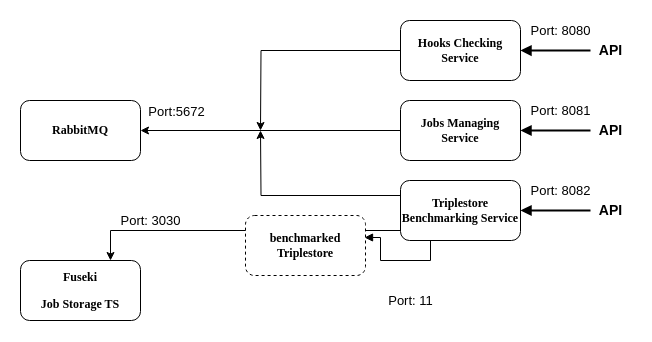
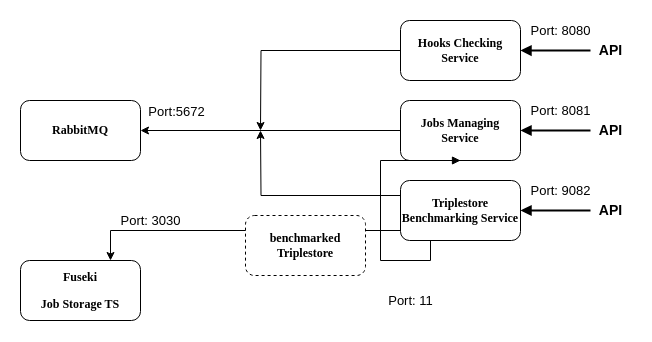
(561, 191) -> (561, 191)
(377, 238) -> (381, 187)
